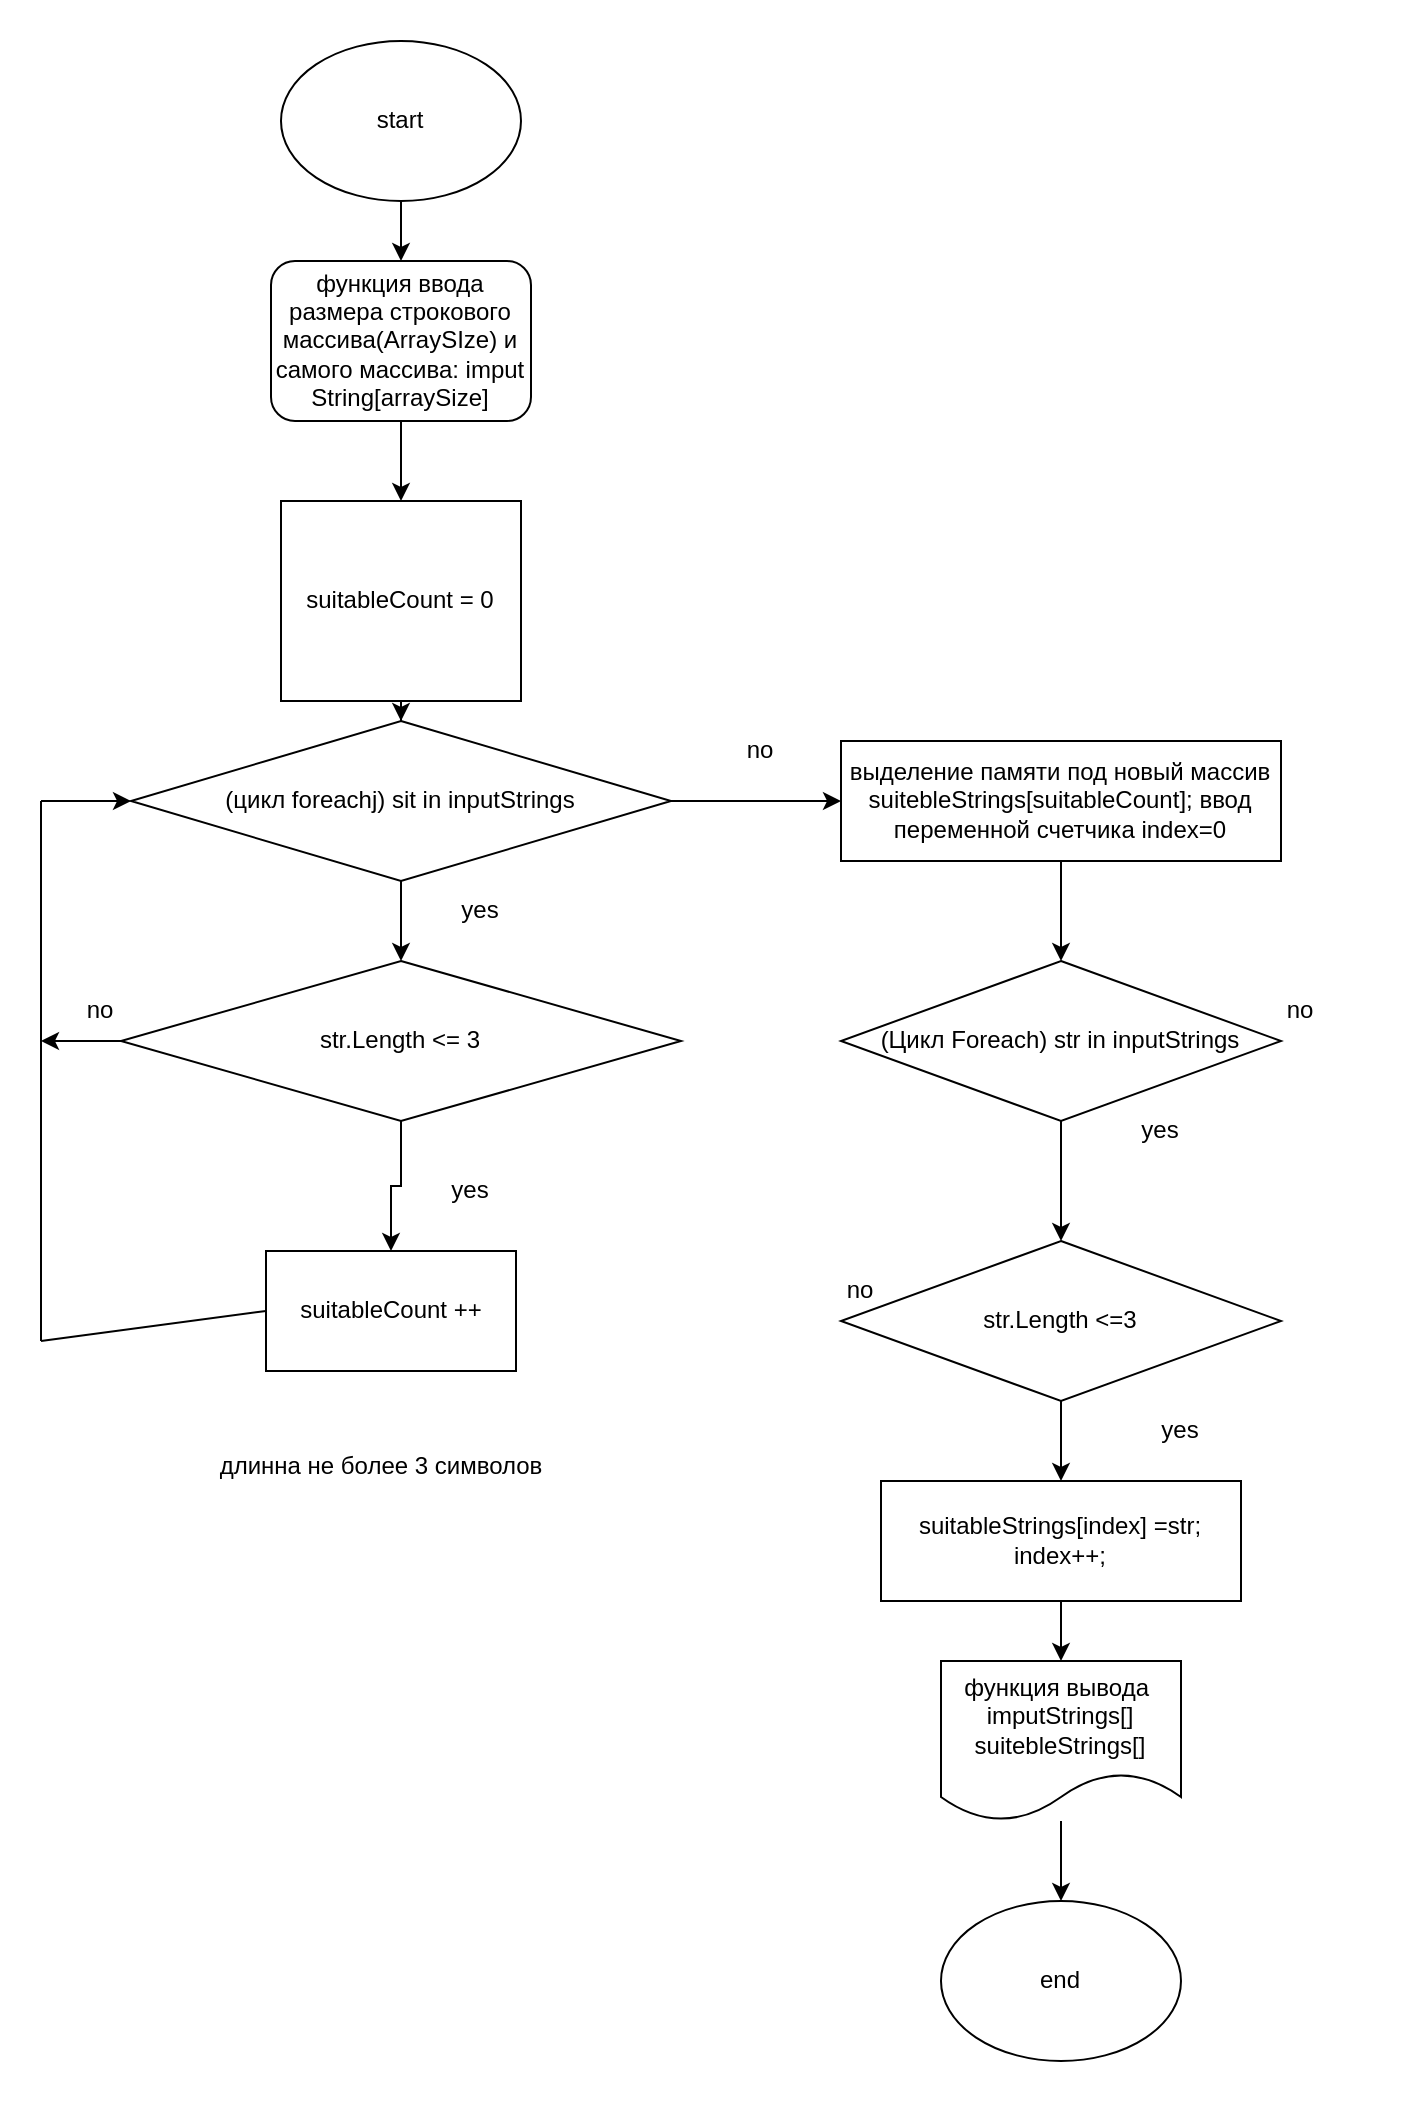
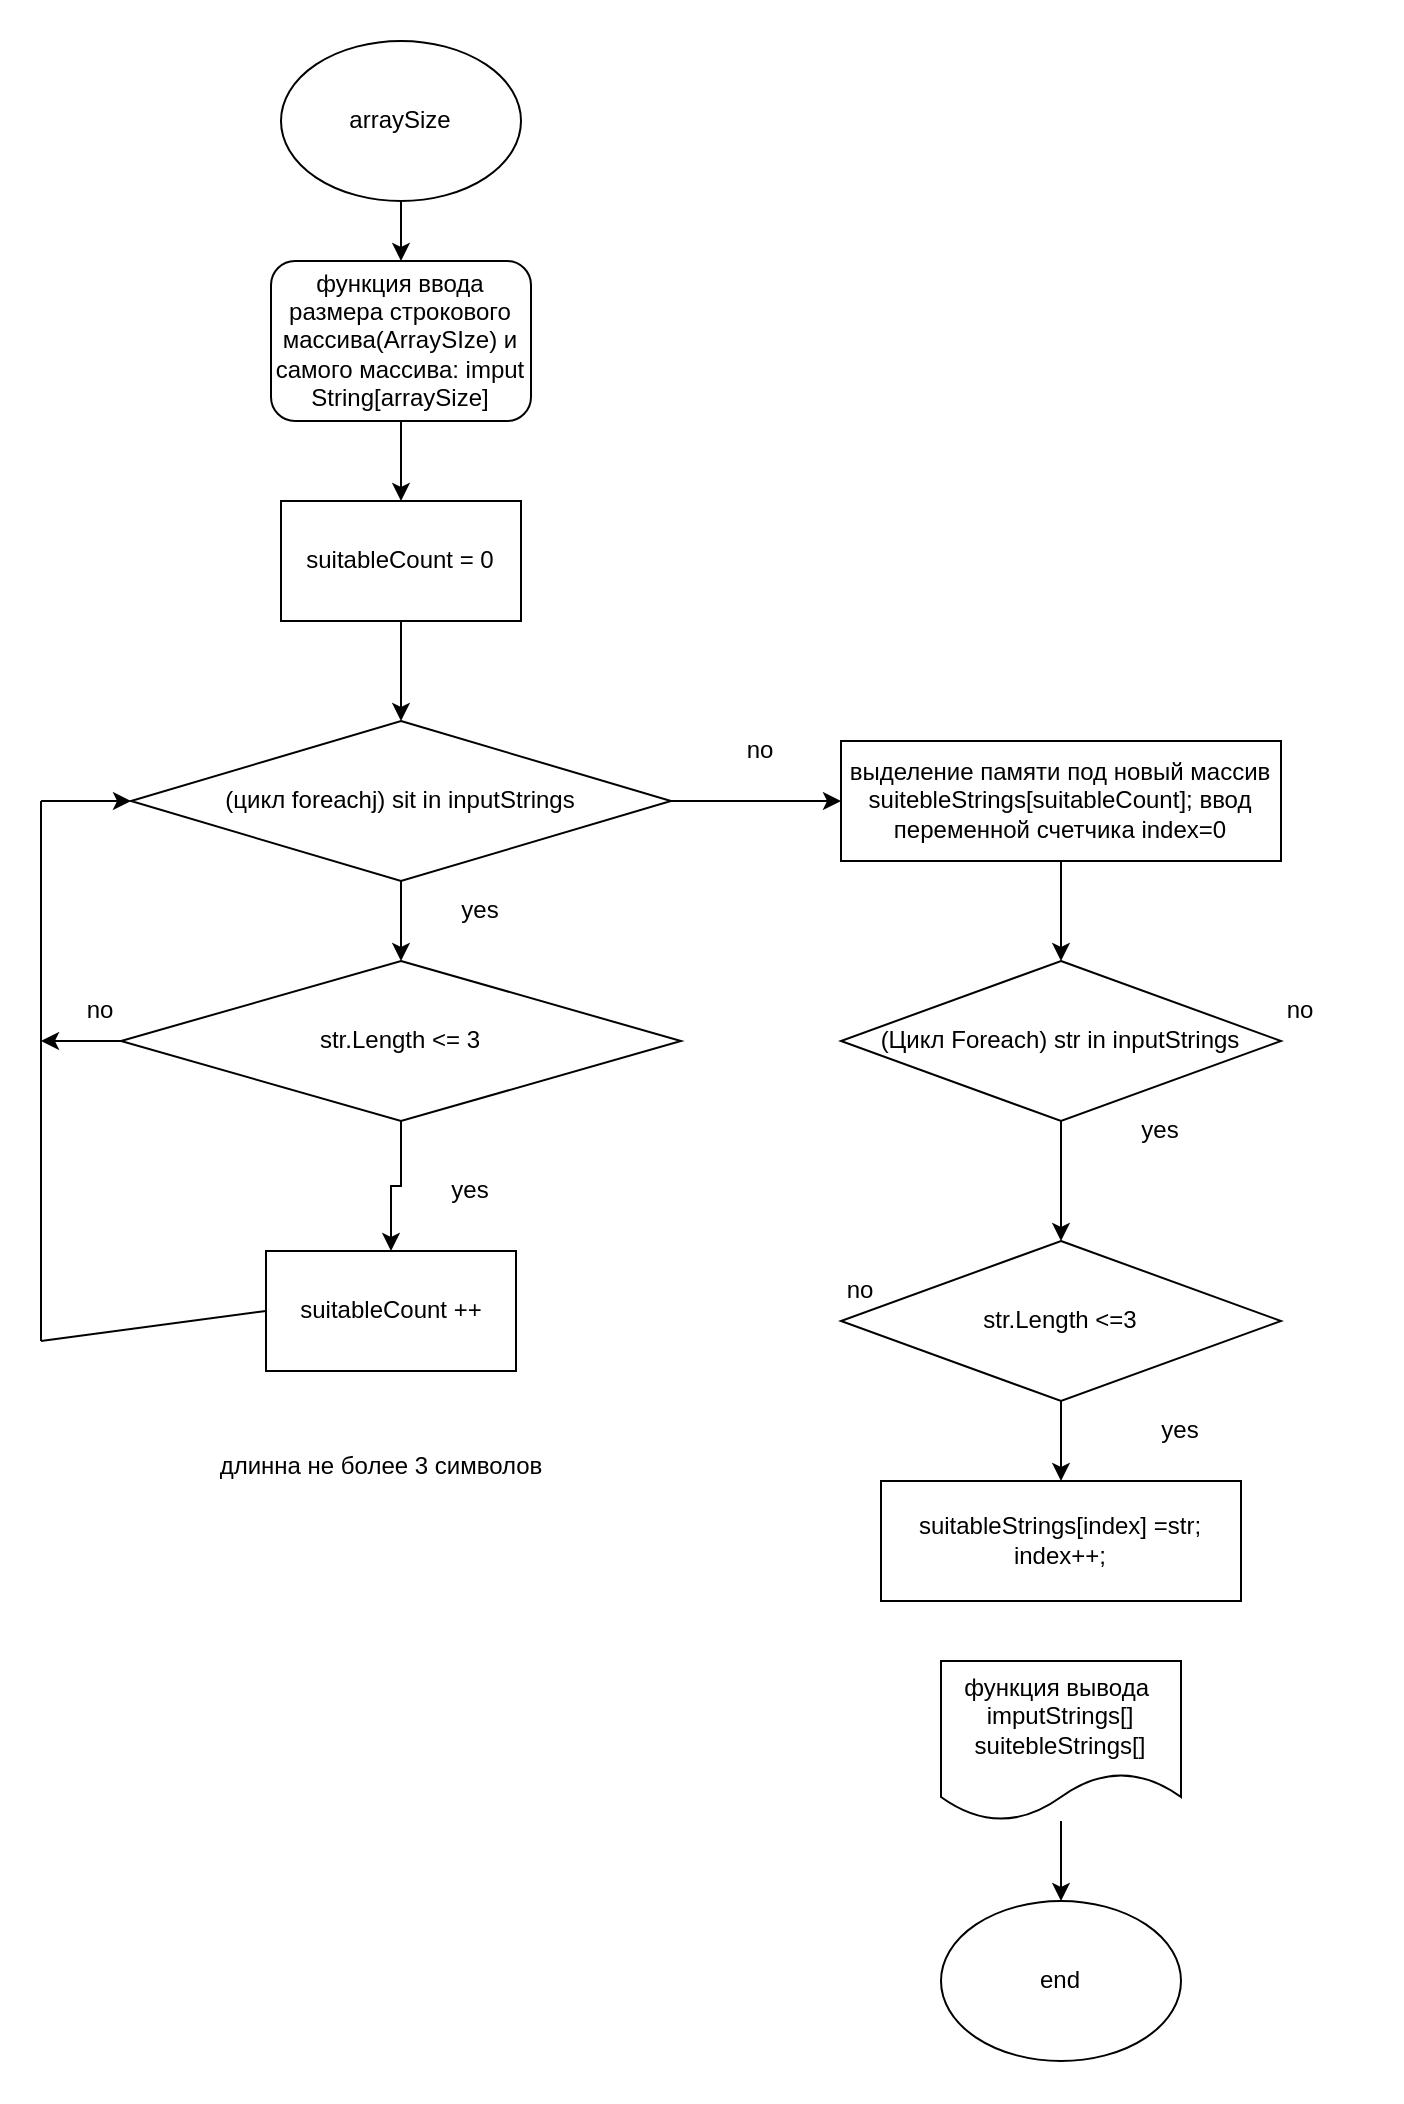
(401, 121) -> (401, 121)
(401, 601) -> (401, 561)
(1061, 1638) -> none
